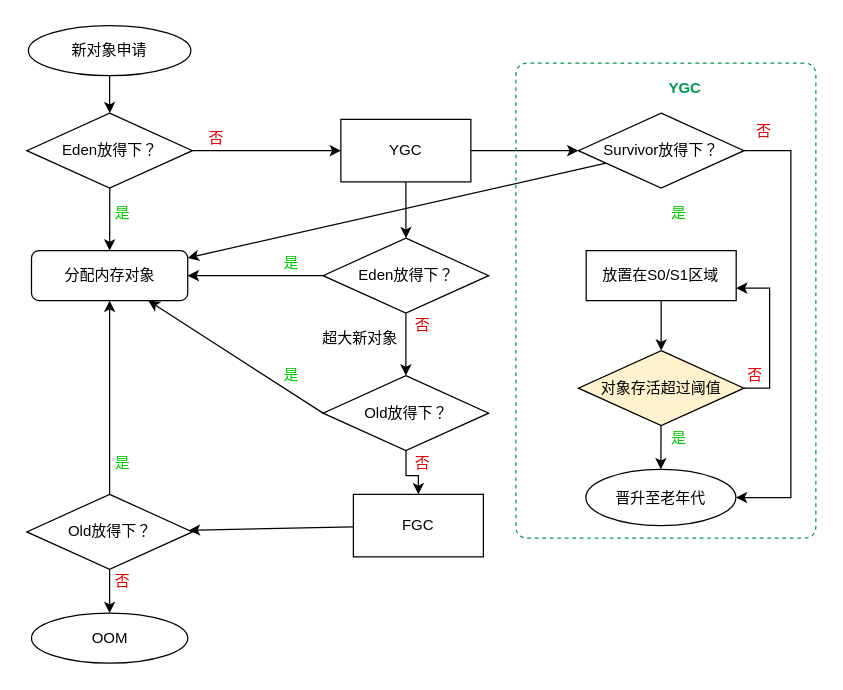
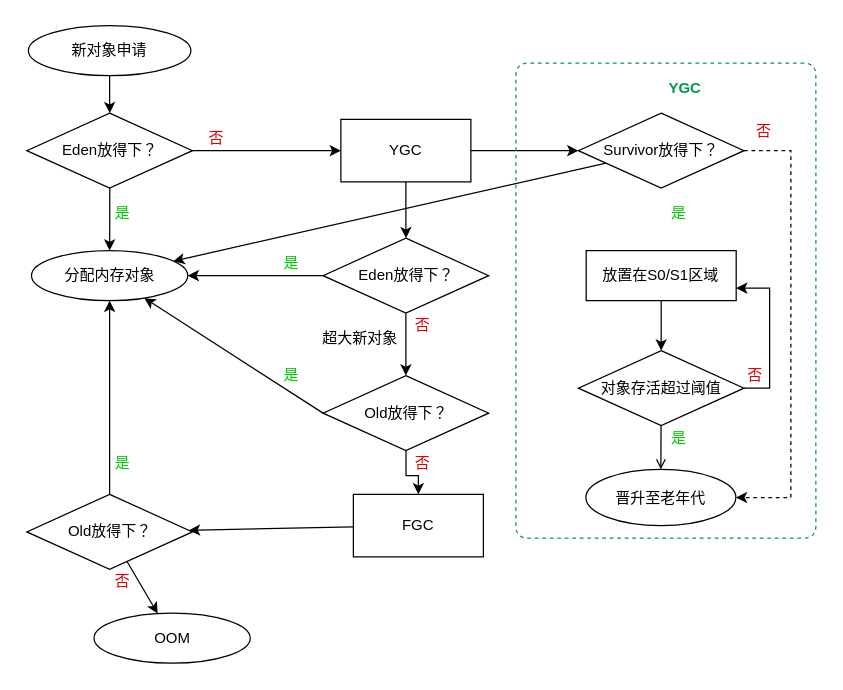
(109, 276) -> (109, 276)
(791, 325) -> (791, 325)
(661, 388) -> (661, 388)
(661, 459) -> (661, 461)
(109, 638) -> (172, 638)
